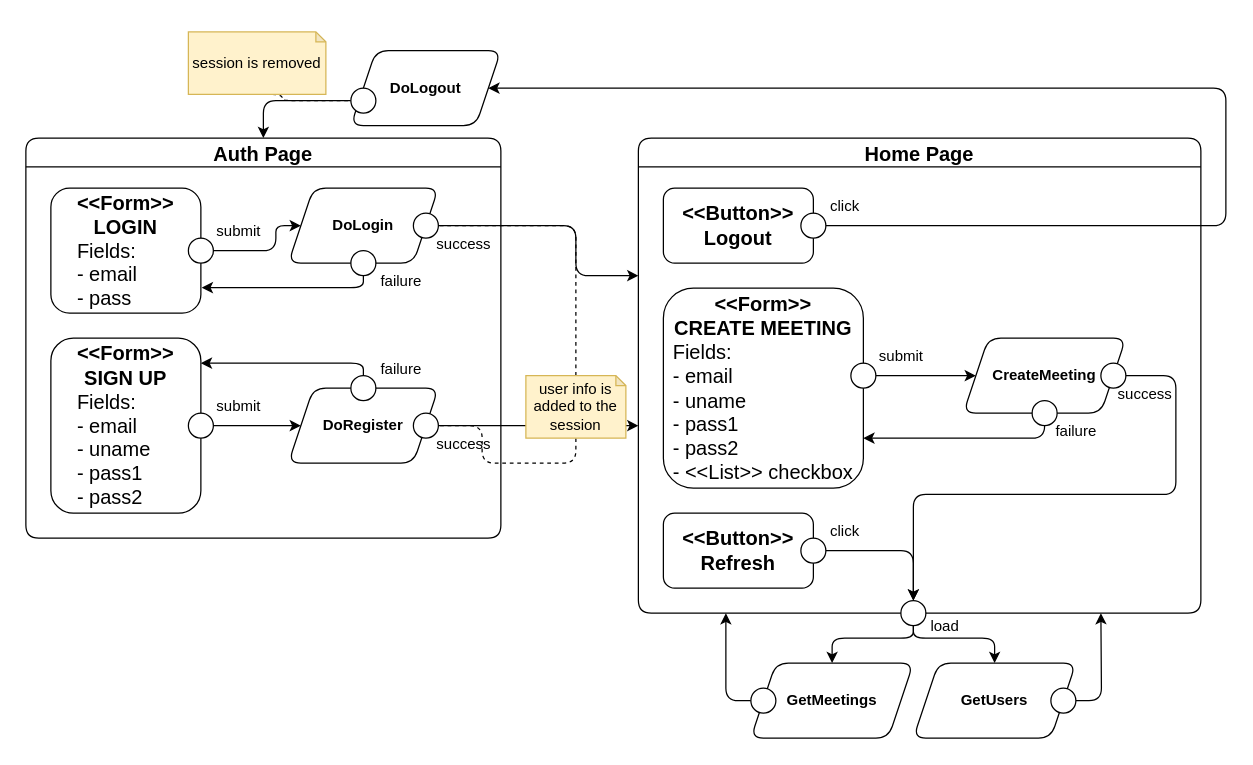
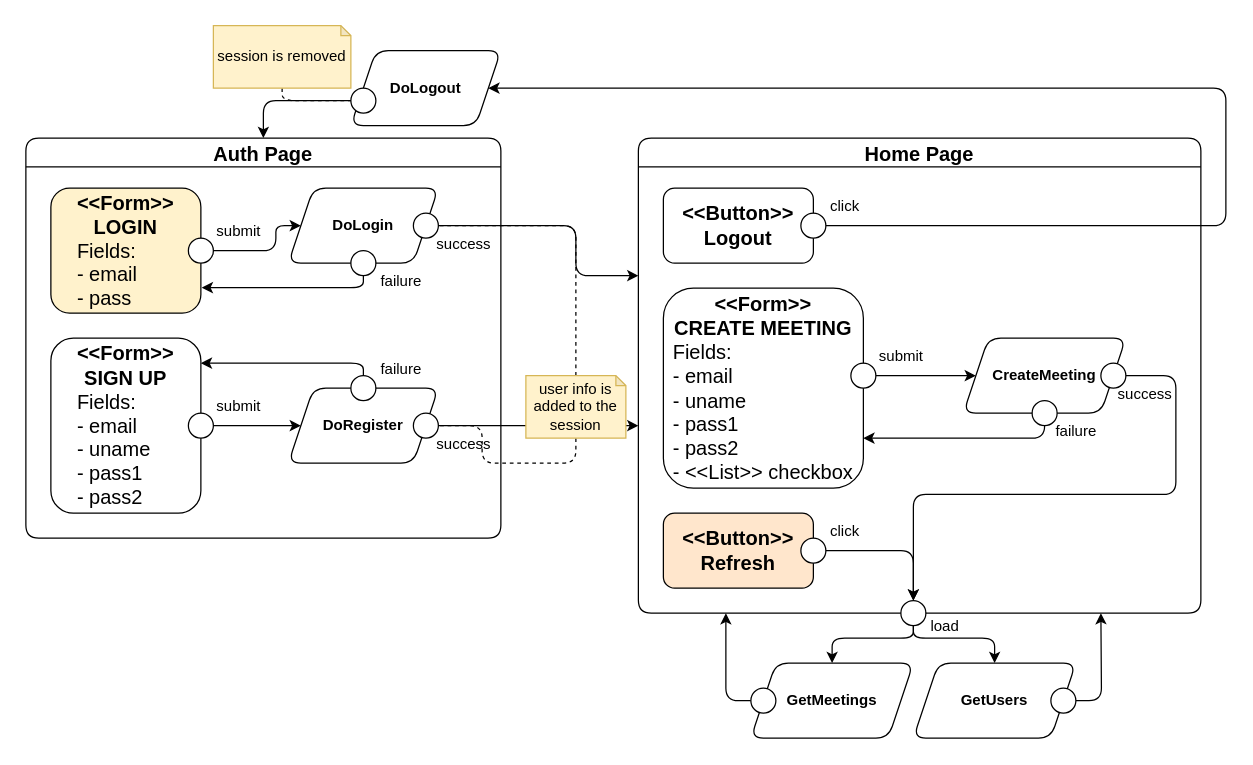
(257, 63) -> (282, 57)
(126, 251) -> (126, 251)
(738, 551) -> (738, 551)
